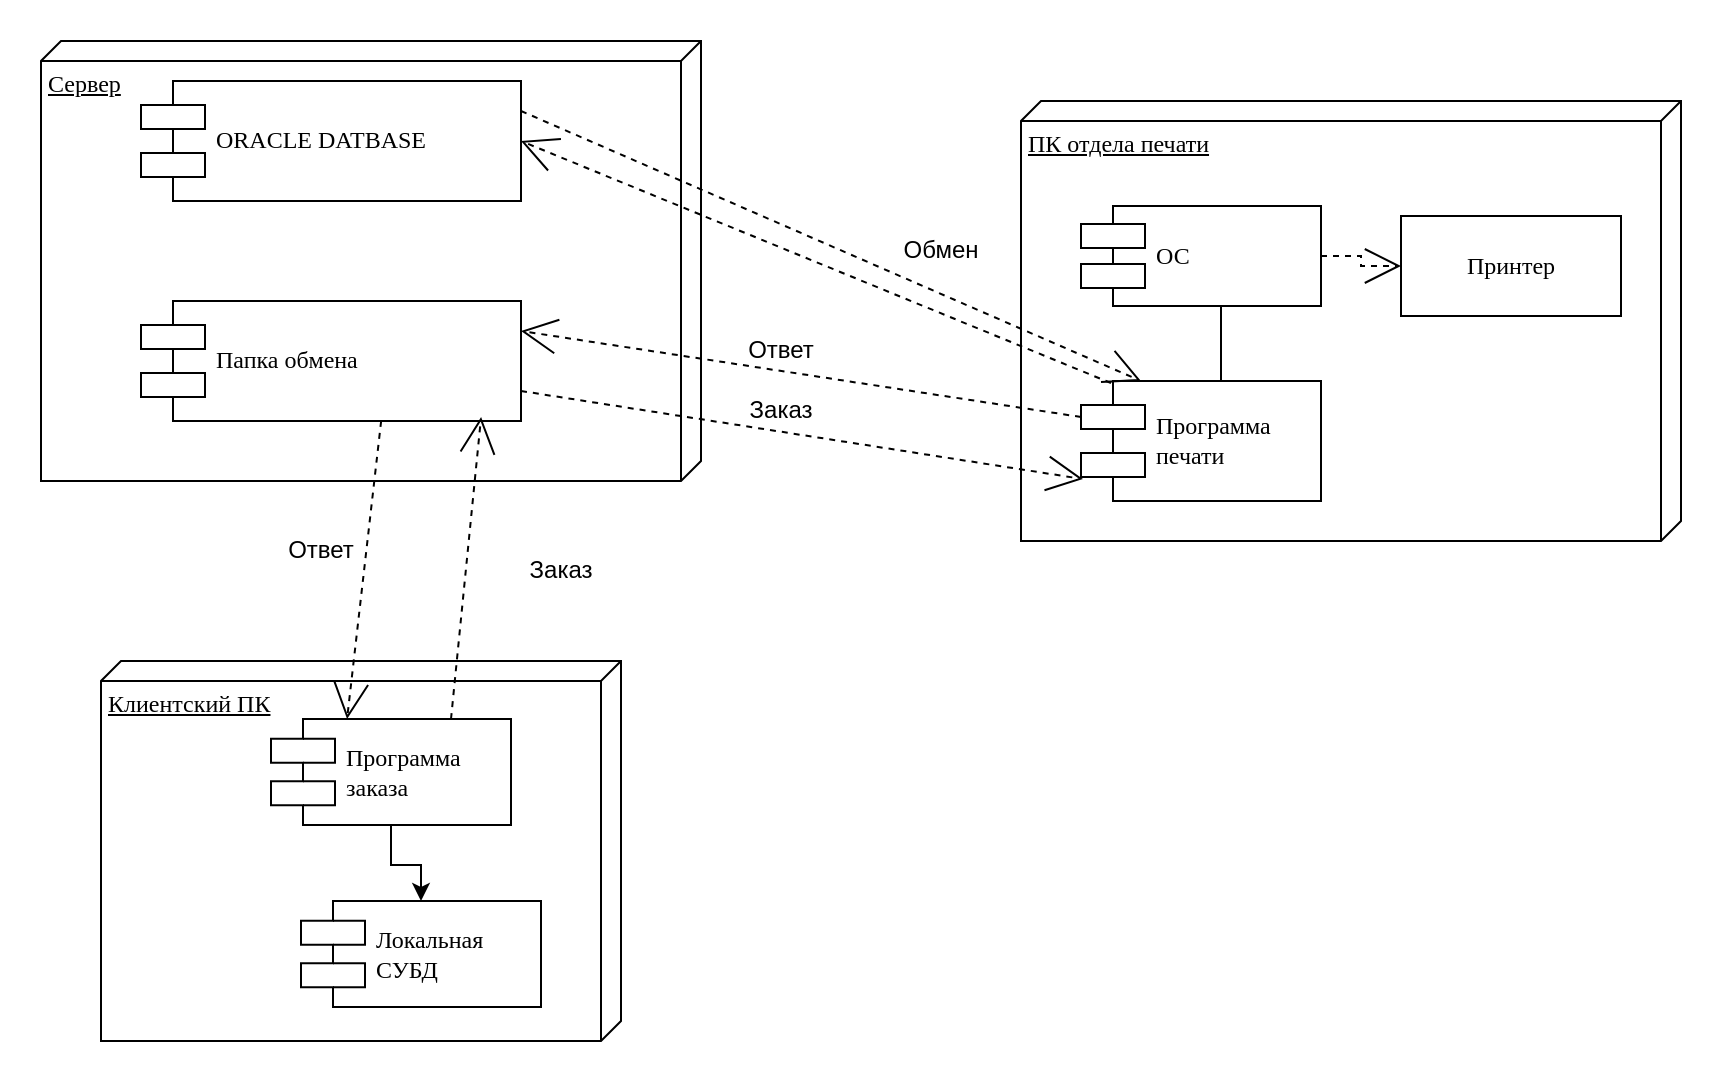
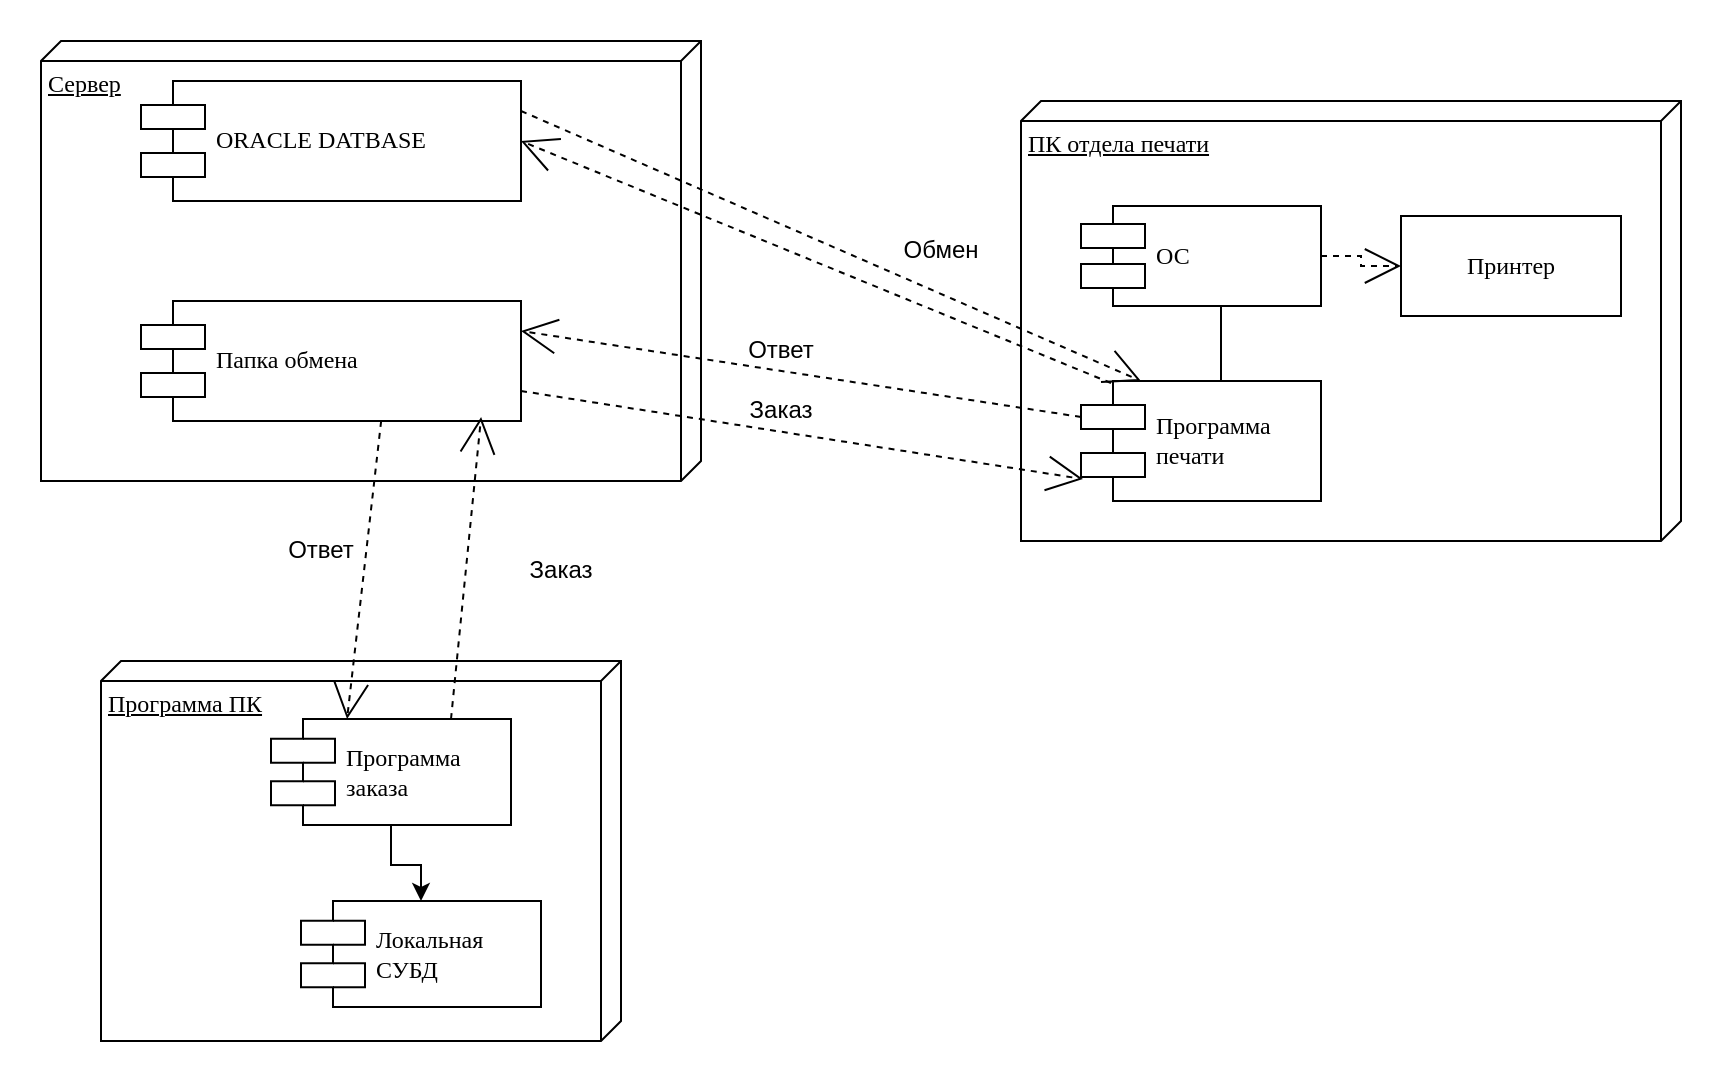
(193, 705) -> (187, 705)
